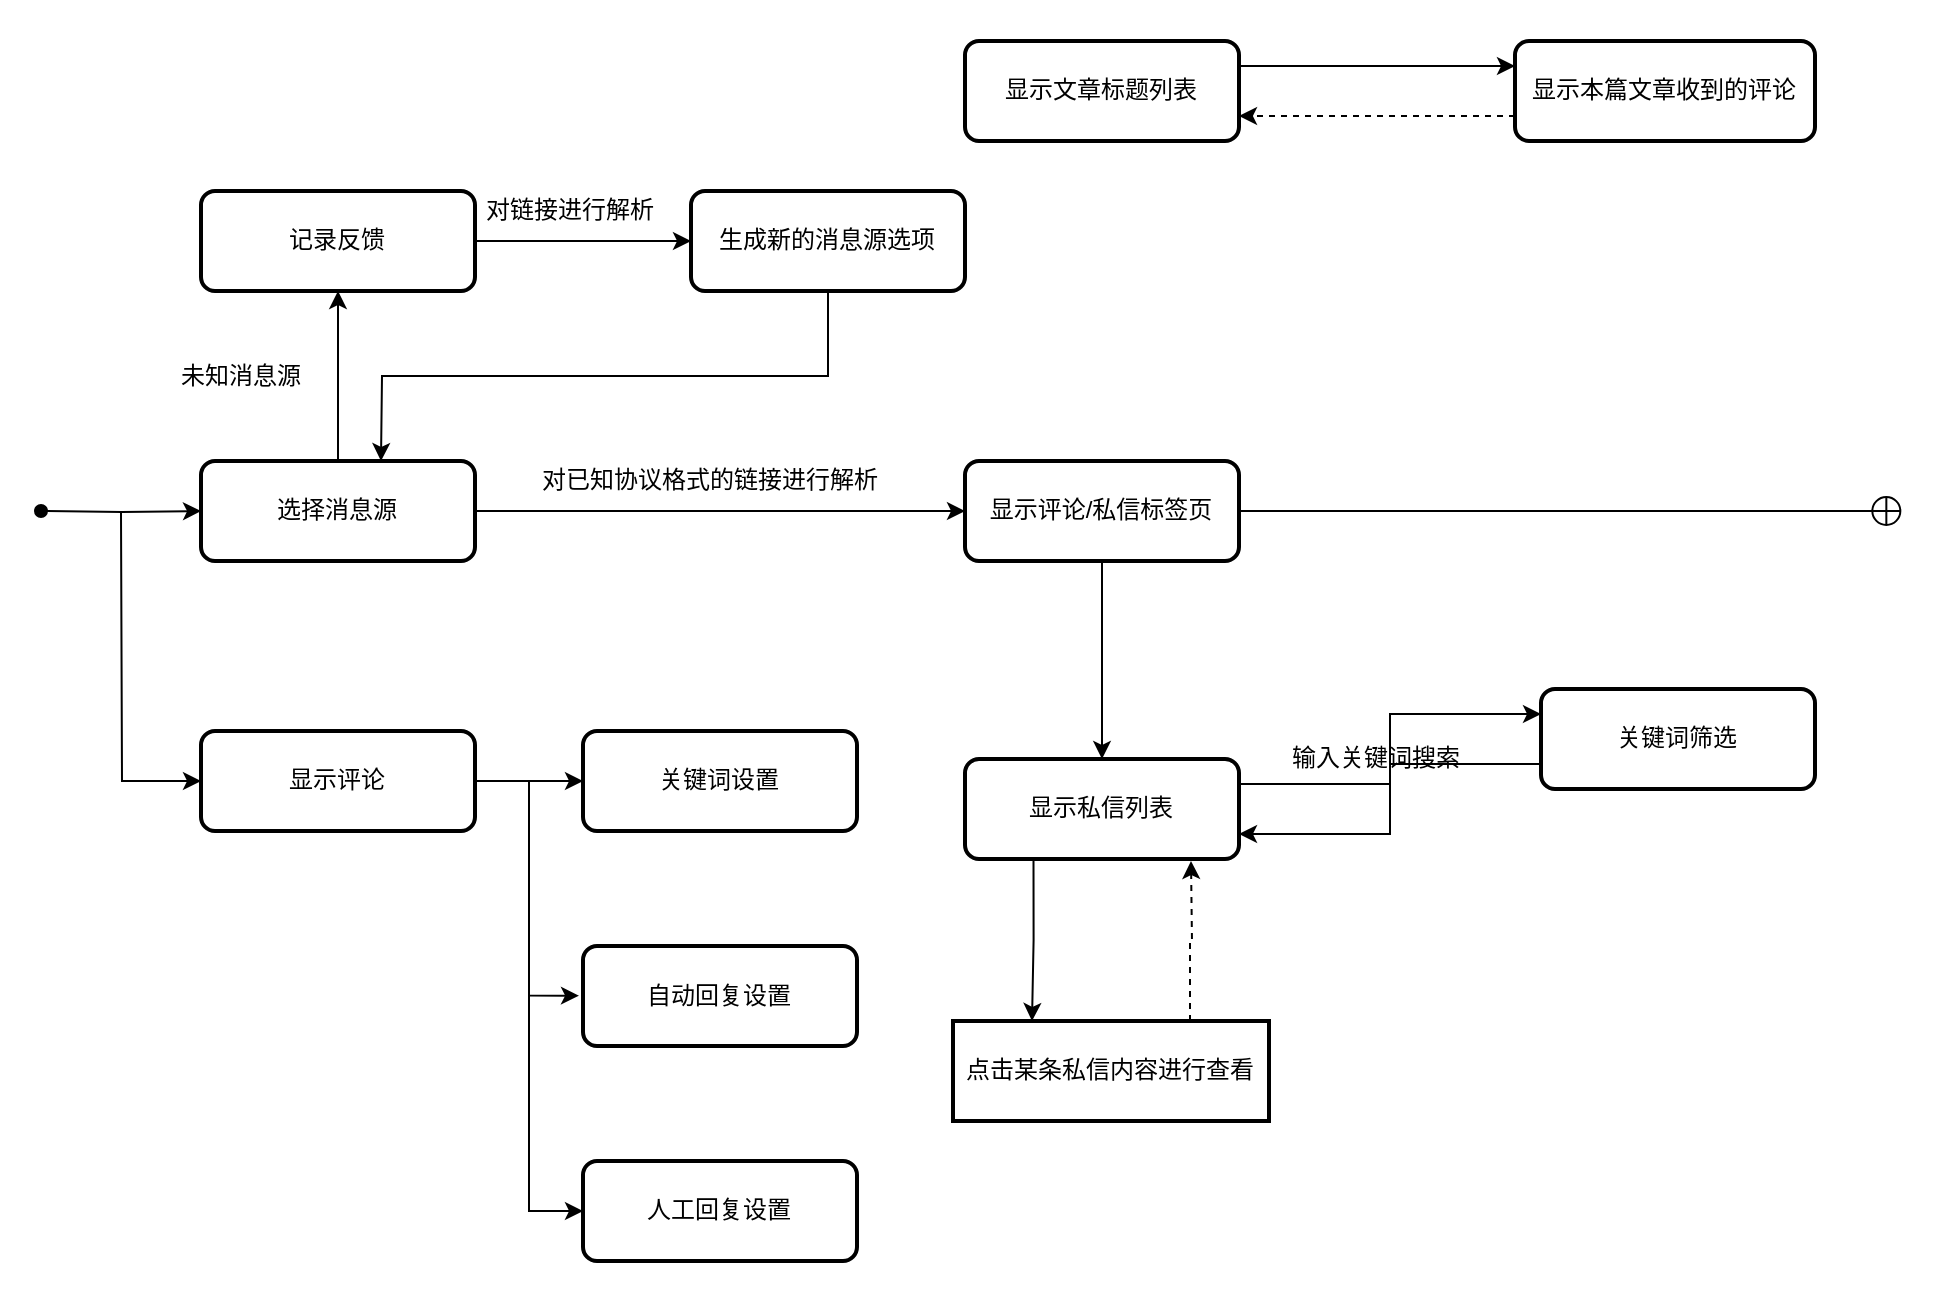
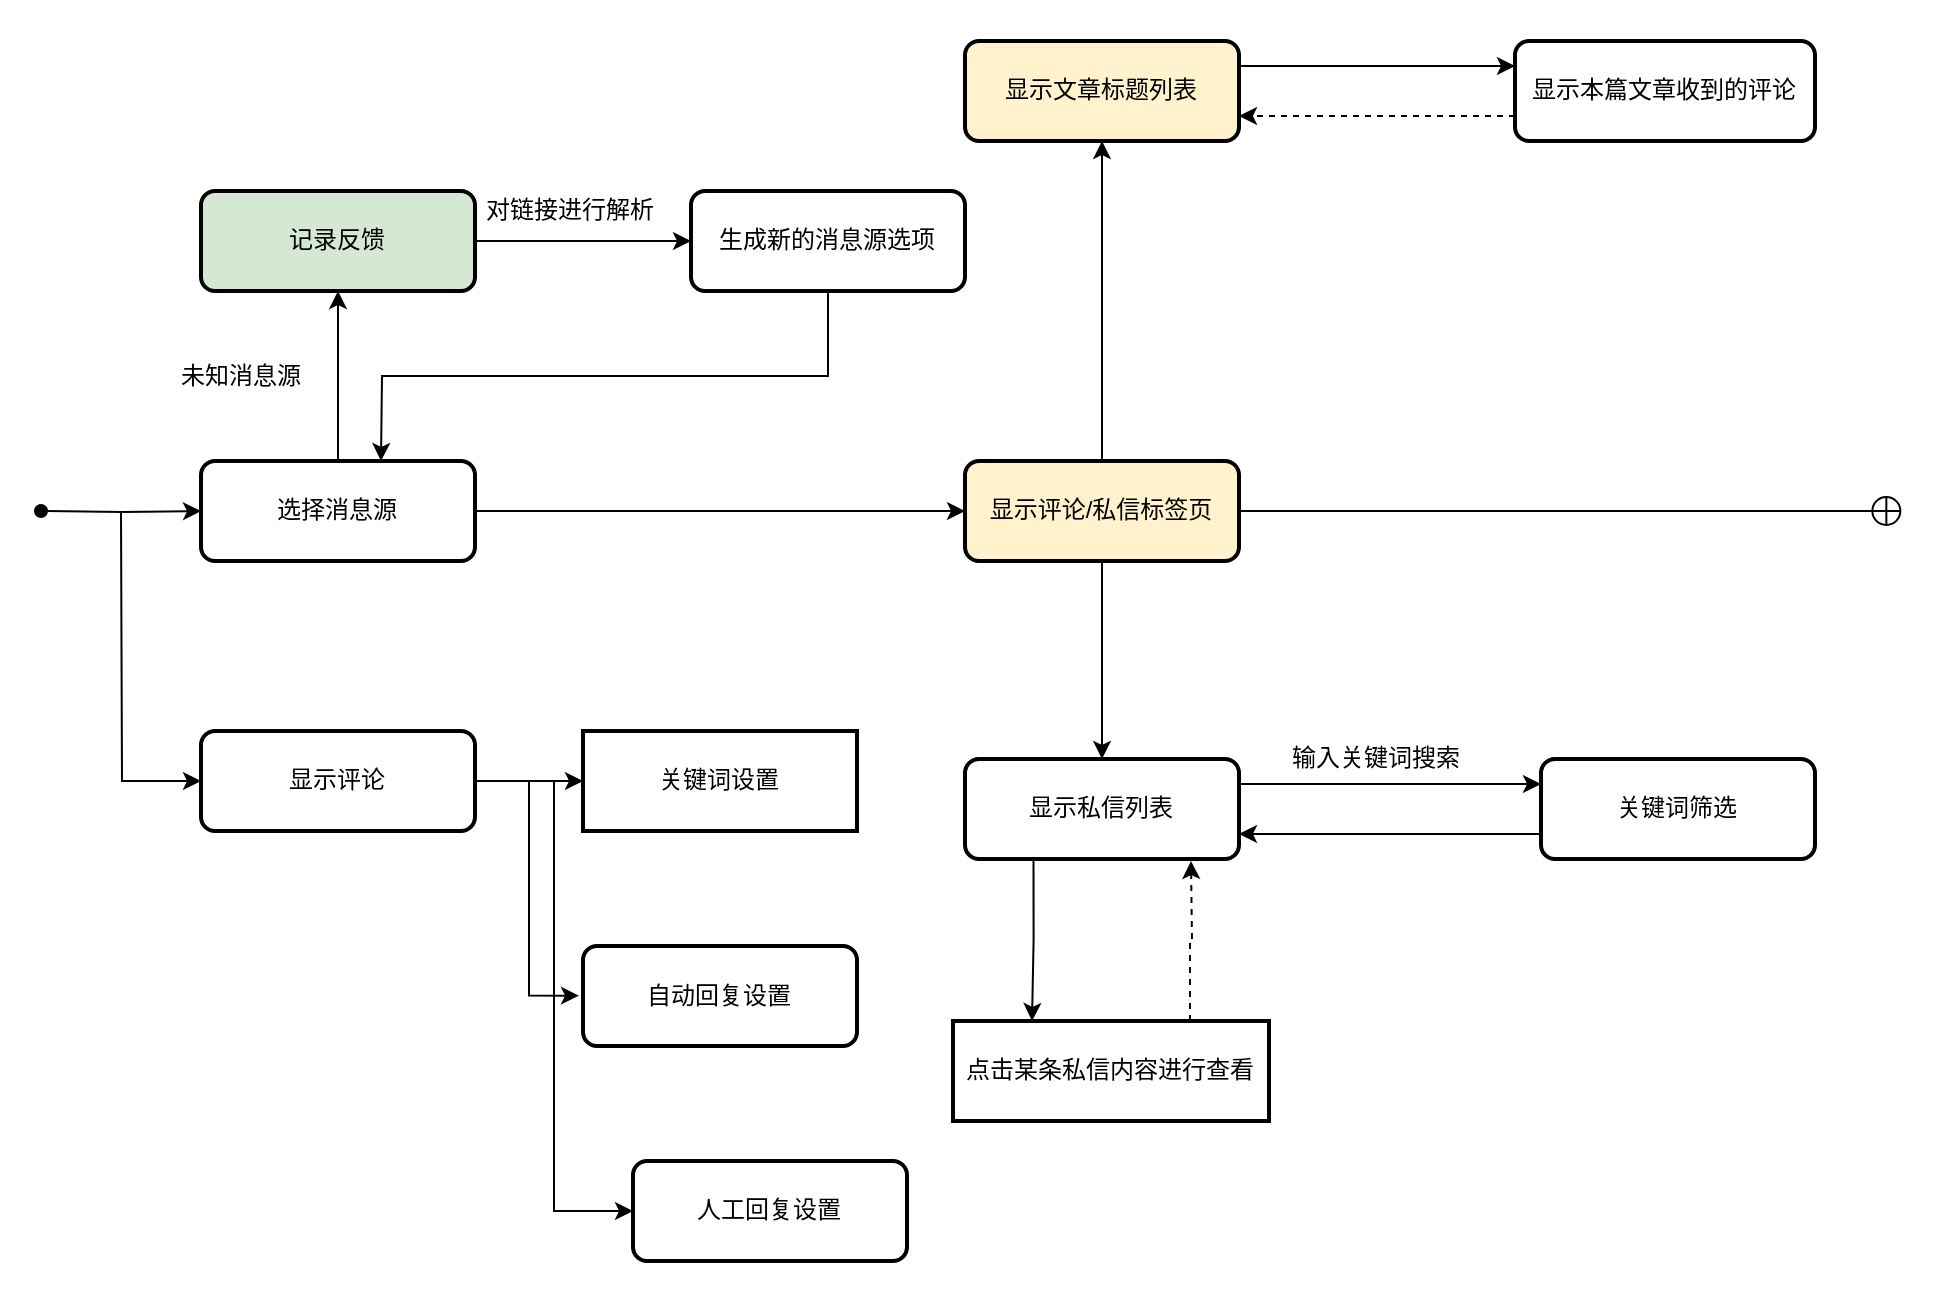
(1102, 91) -> (1102, 91)
(338, 241) -> (338, 241)
none -> (1102, 307)
(711, 481) -> none
(1102, 511) -> (1102, 511)
(1678, 739) -> (1678, 809)
(720, 781) -> (720, 781)
(720, 1211) -> (770, 1211)
